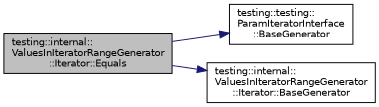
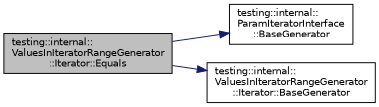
(291, 24) -> (291, 24)
